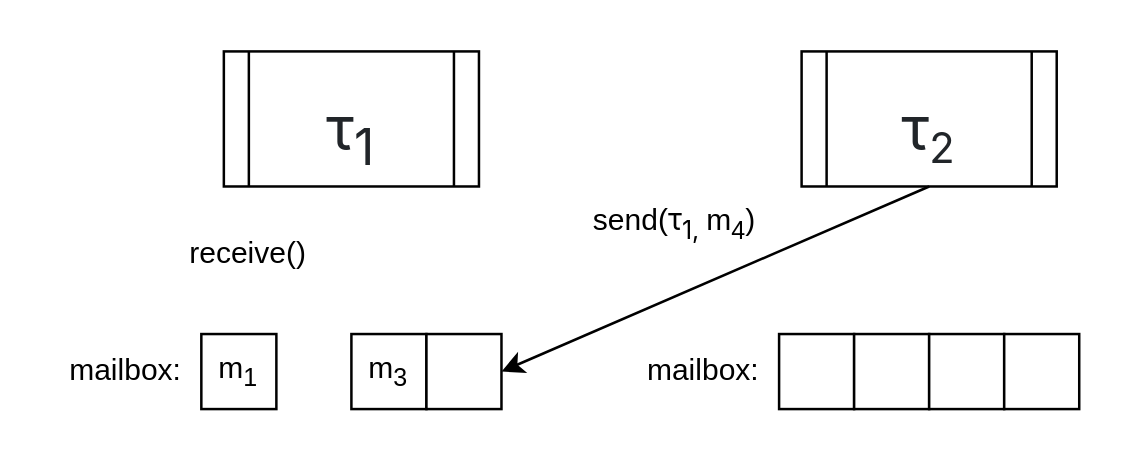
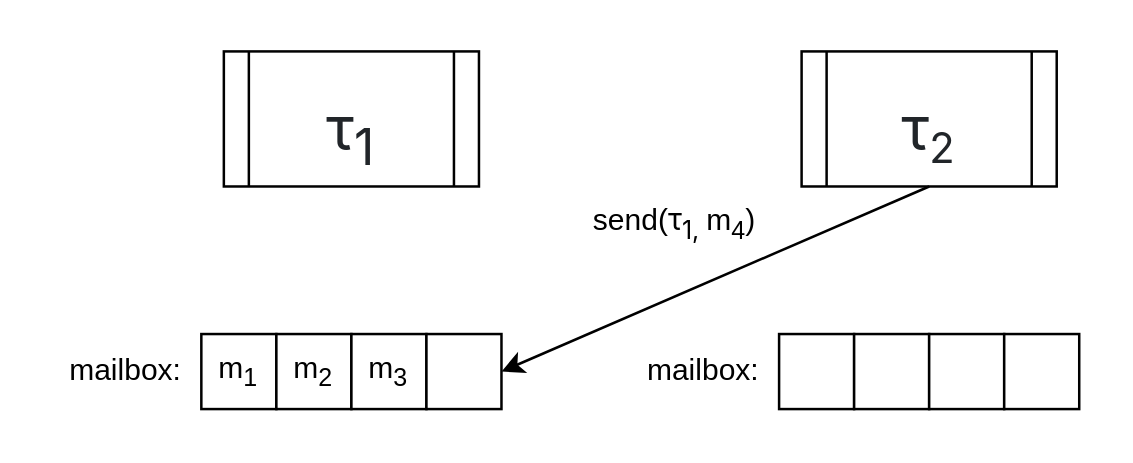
(249, 254) -> none
none -> (314, 371)
